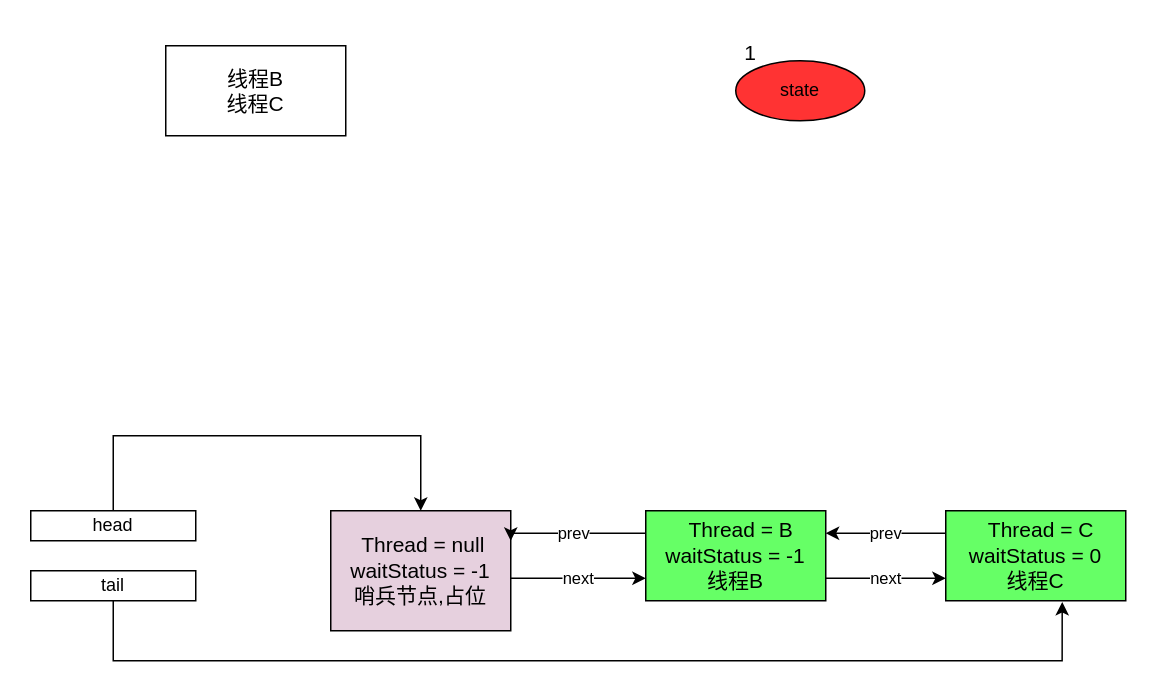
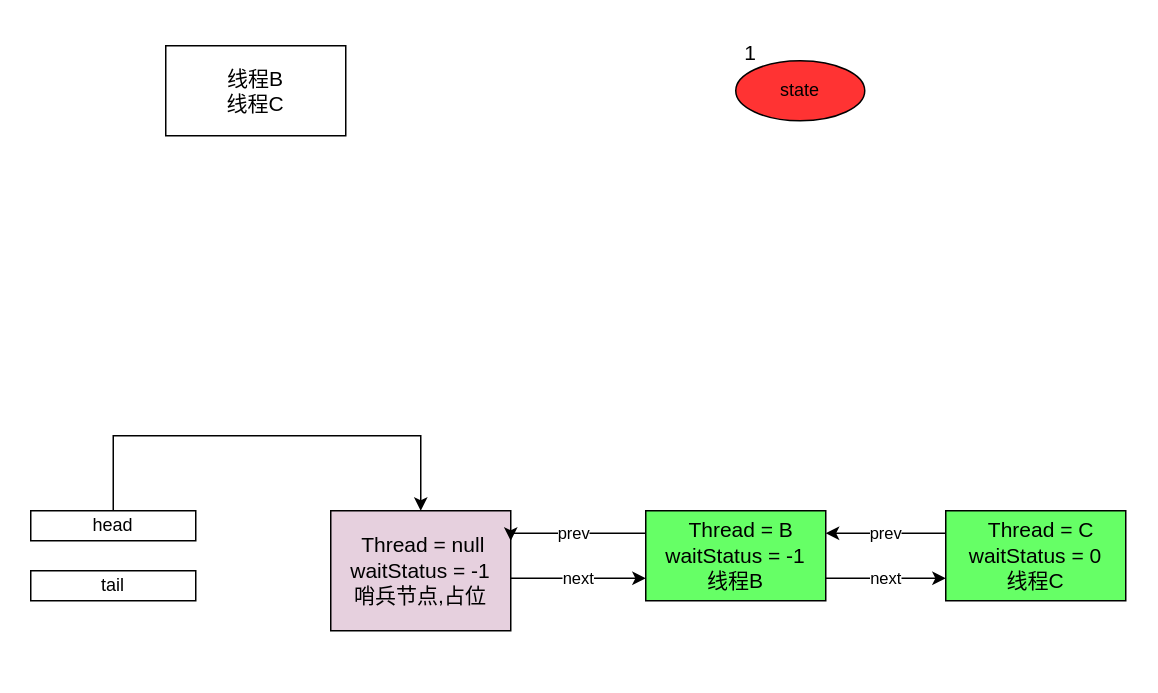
(582, 661) -> none
